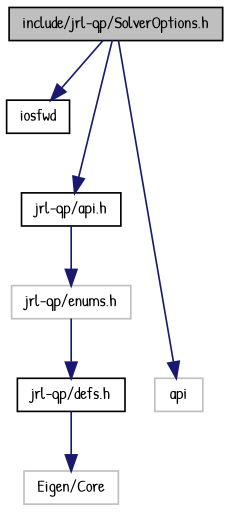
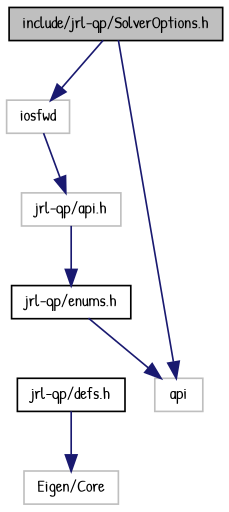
(96, 108) -> (52, 155)
(38, 117) -> (38, 117)
(71, 209) -> (71, 209)
(71, 302) -> (71, 302)
(71, 340) -> (118, 343)
